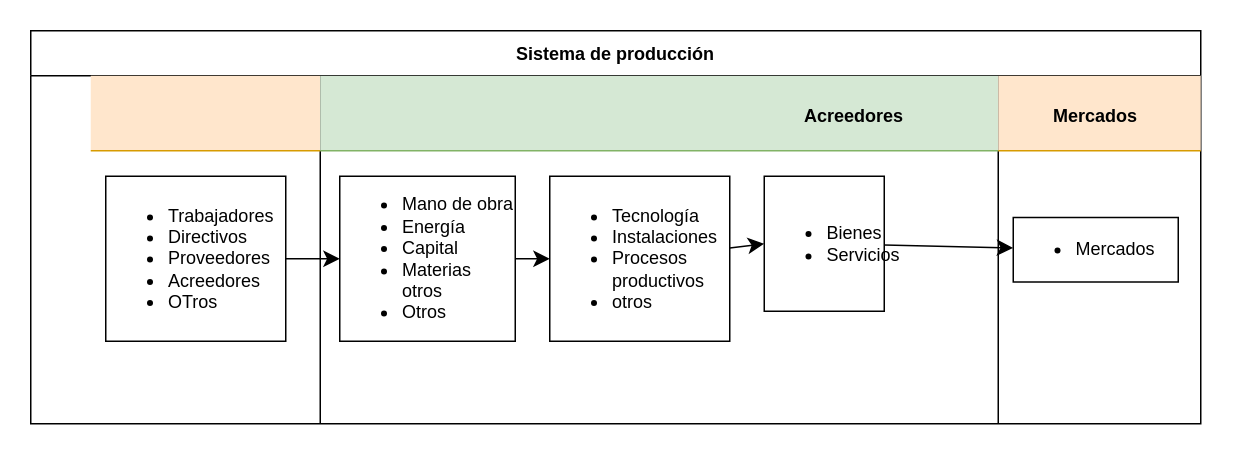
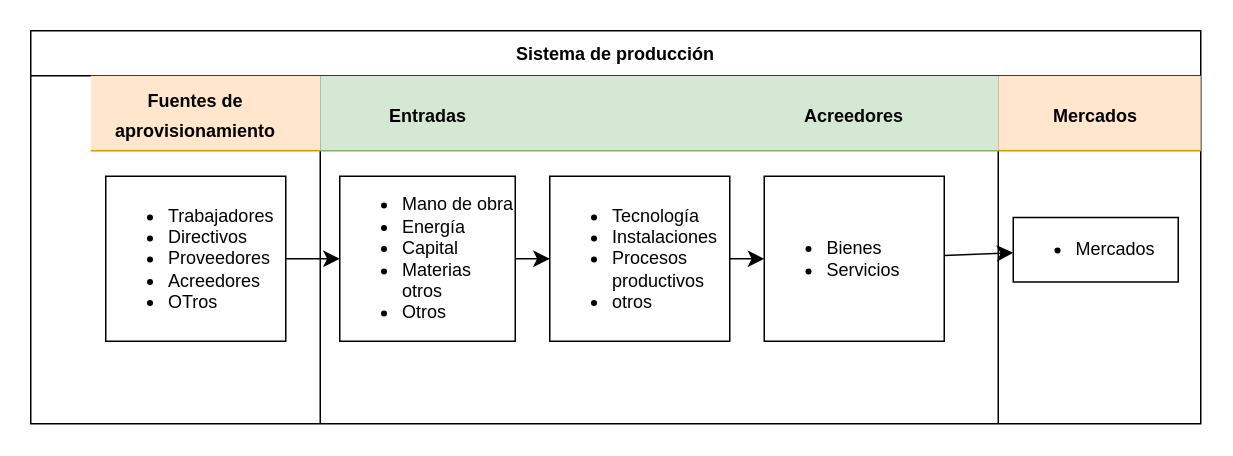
none -> (196, 113)
none -> (428, 113)
(824, 244) -> (854, 259)
